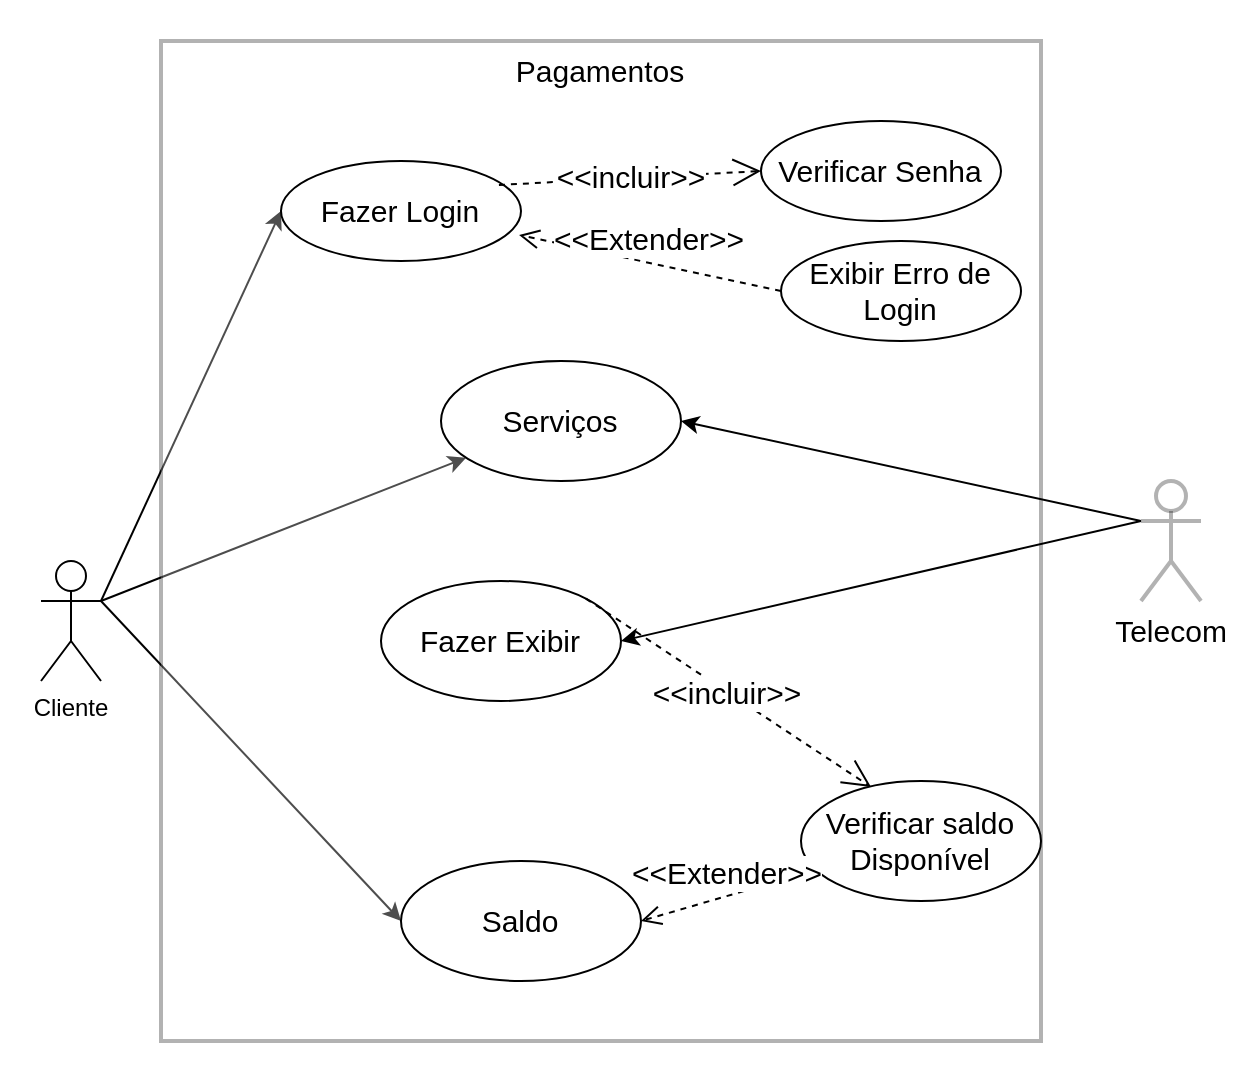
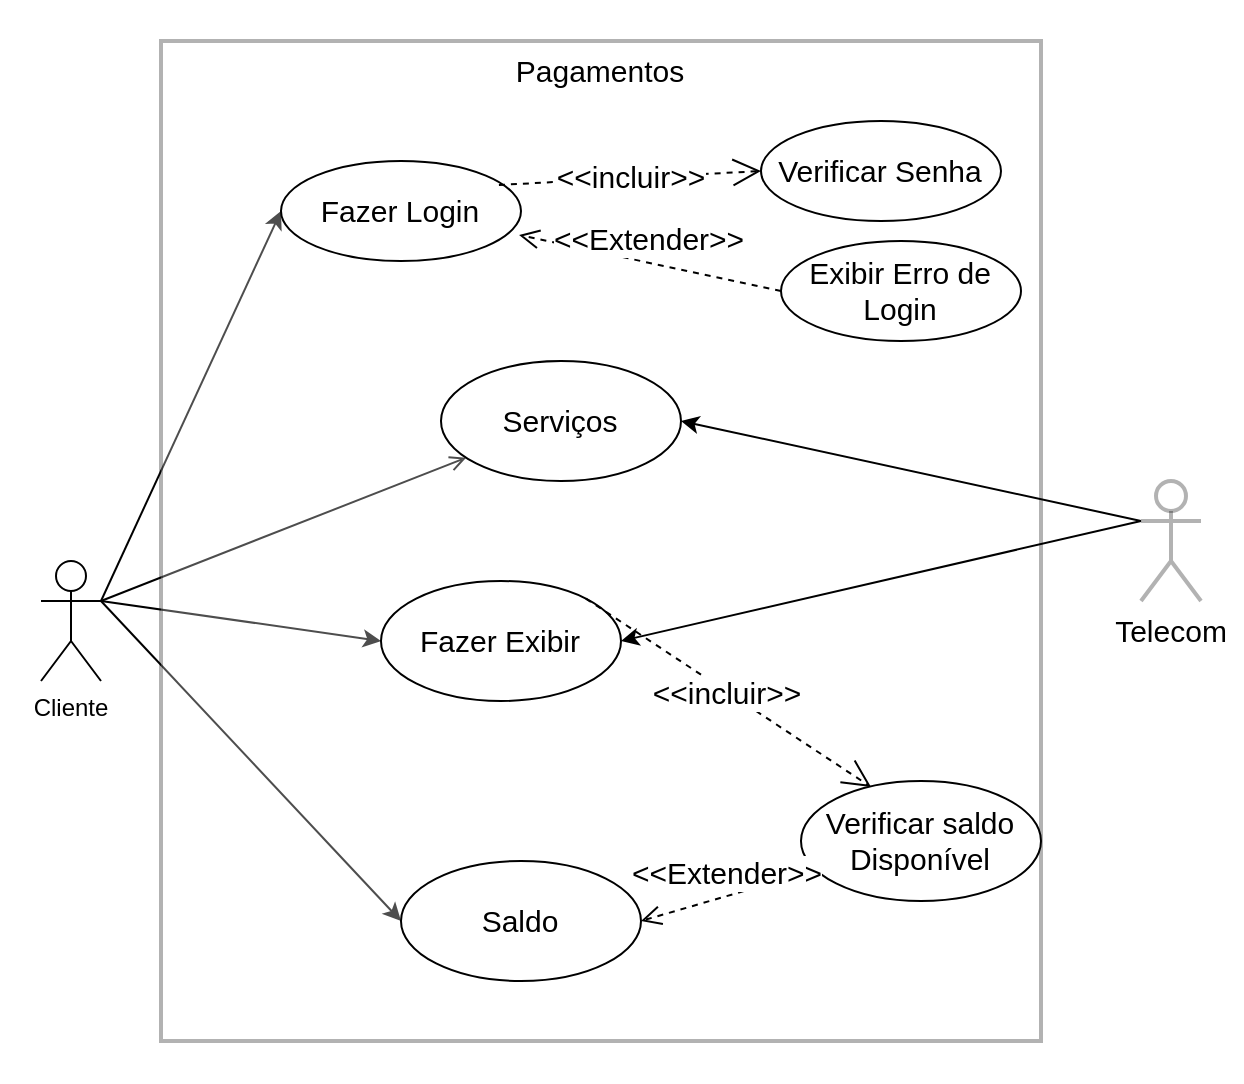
(452, 463) -> (455, 462)
none -> (238, 621)
